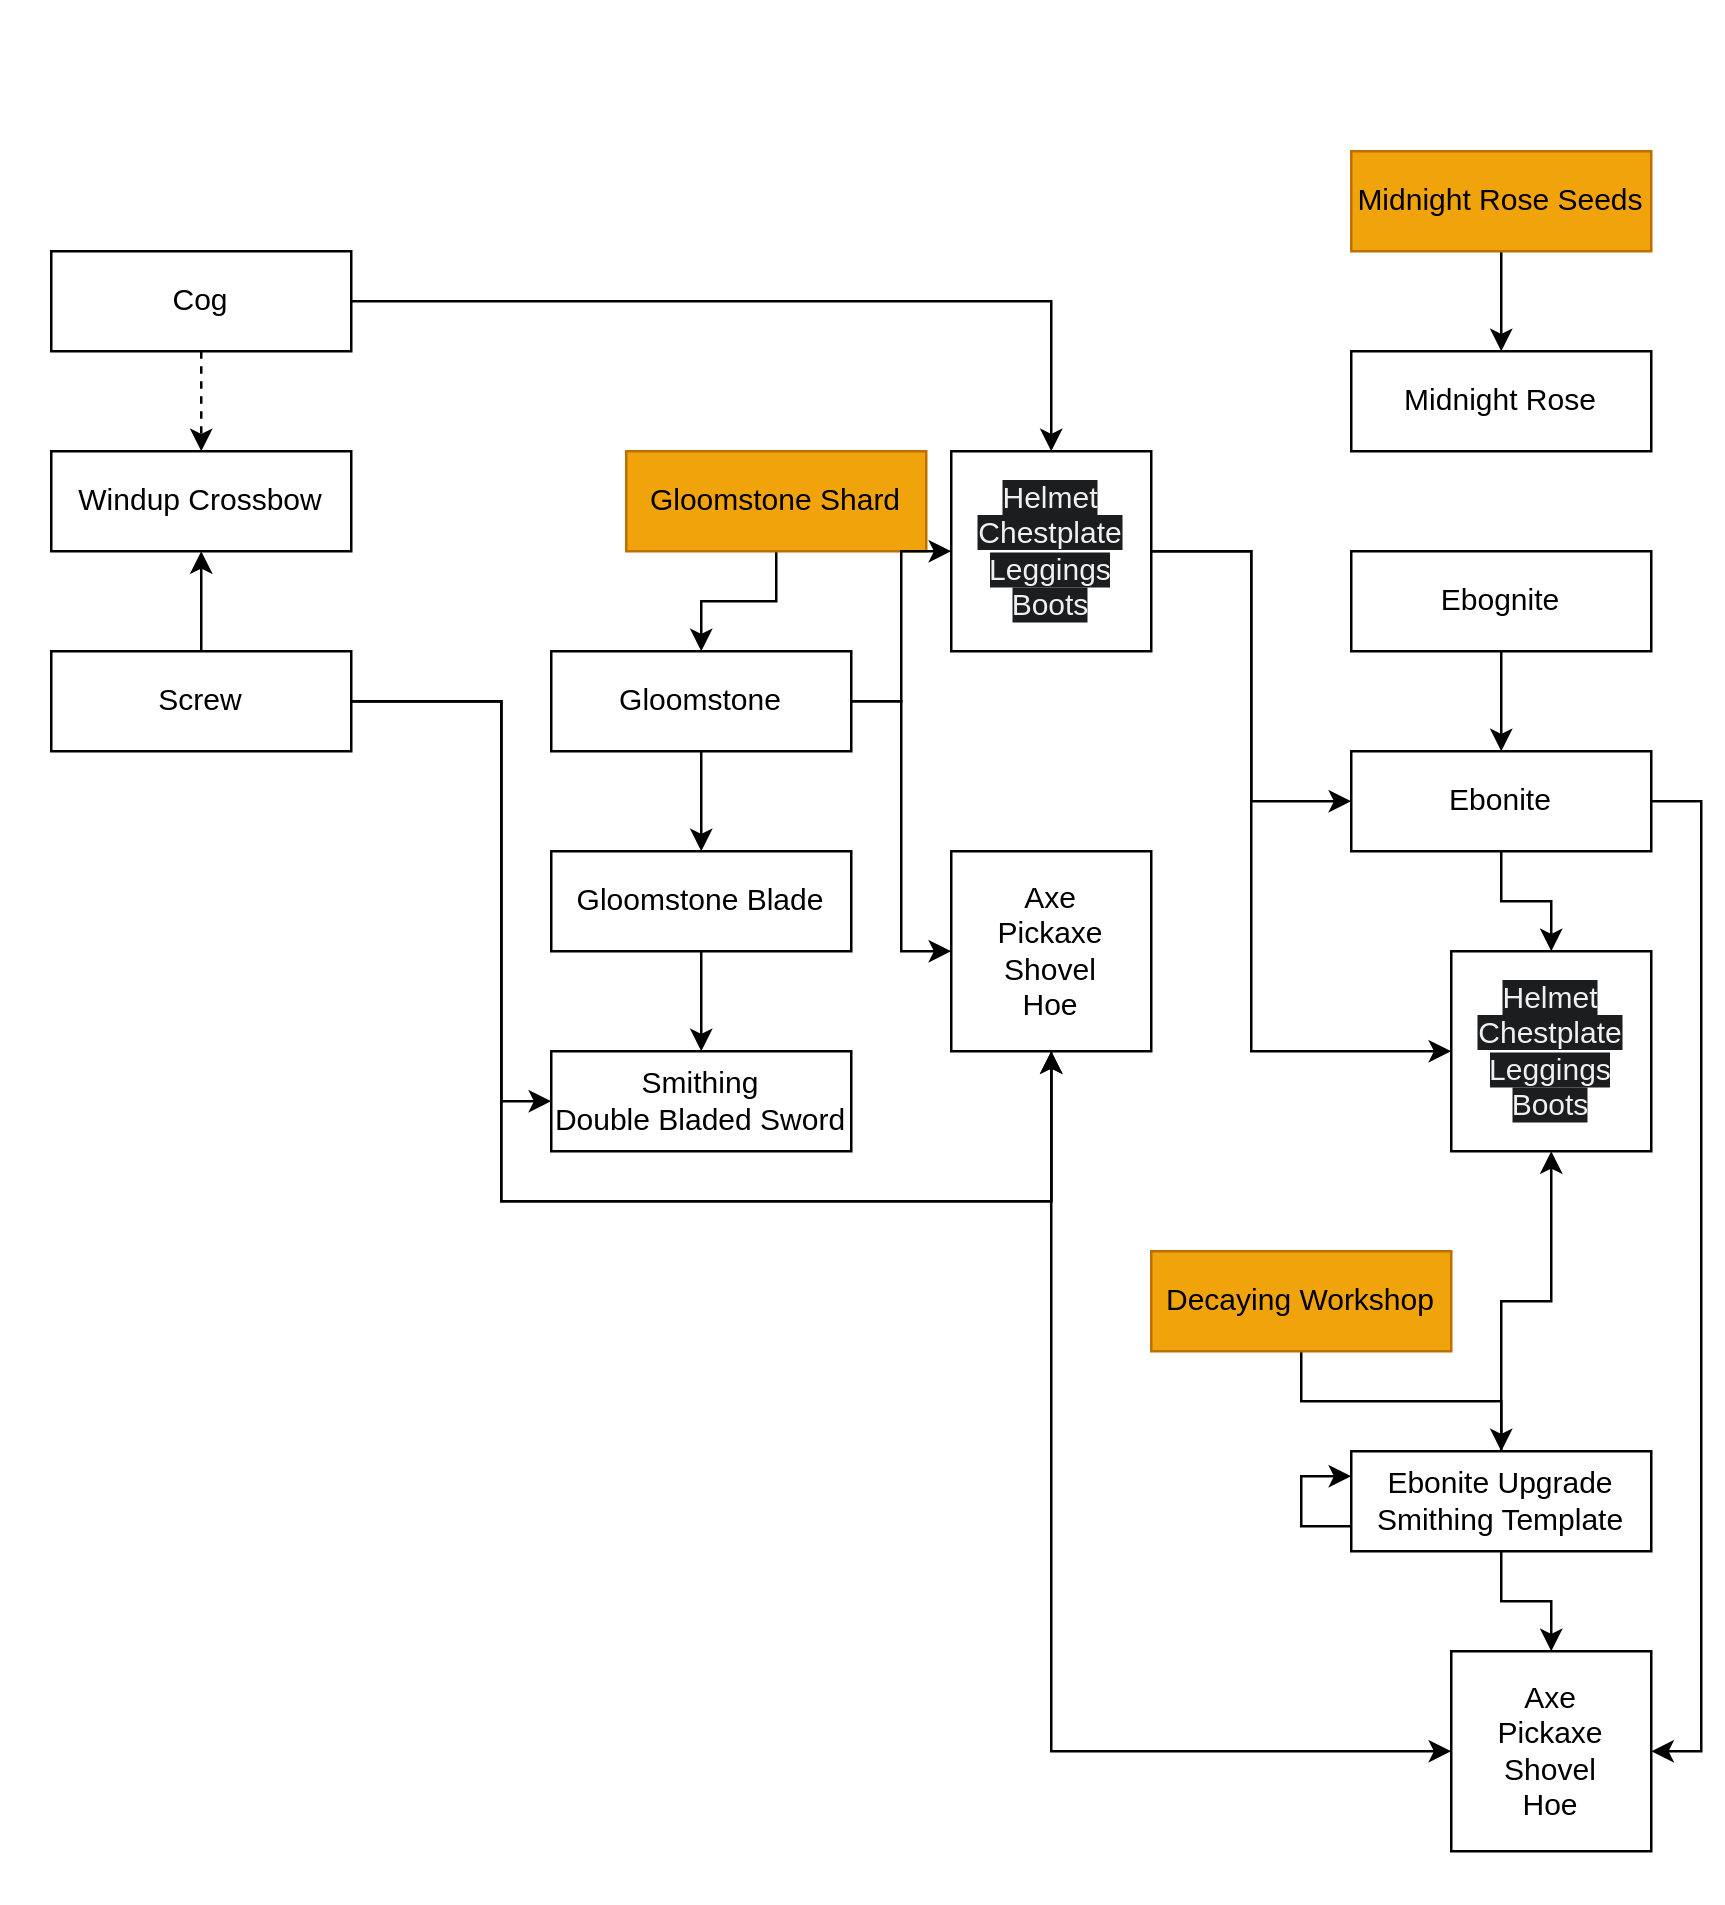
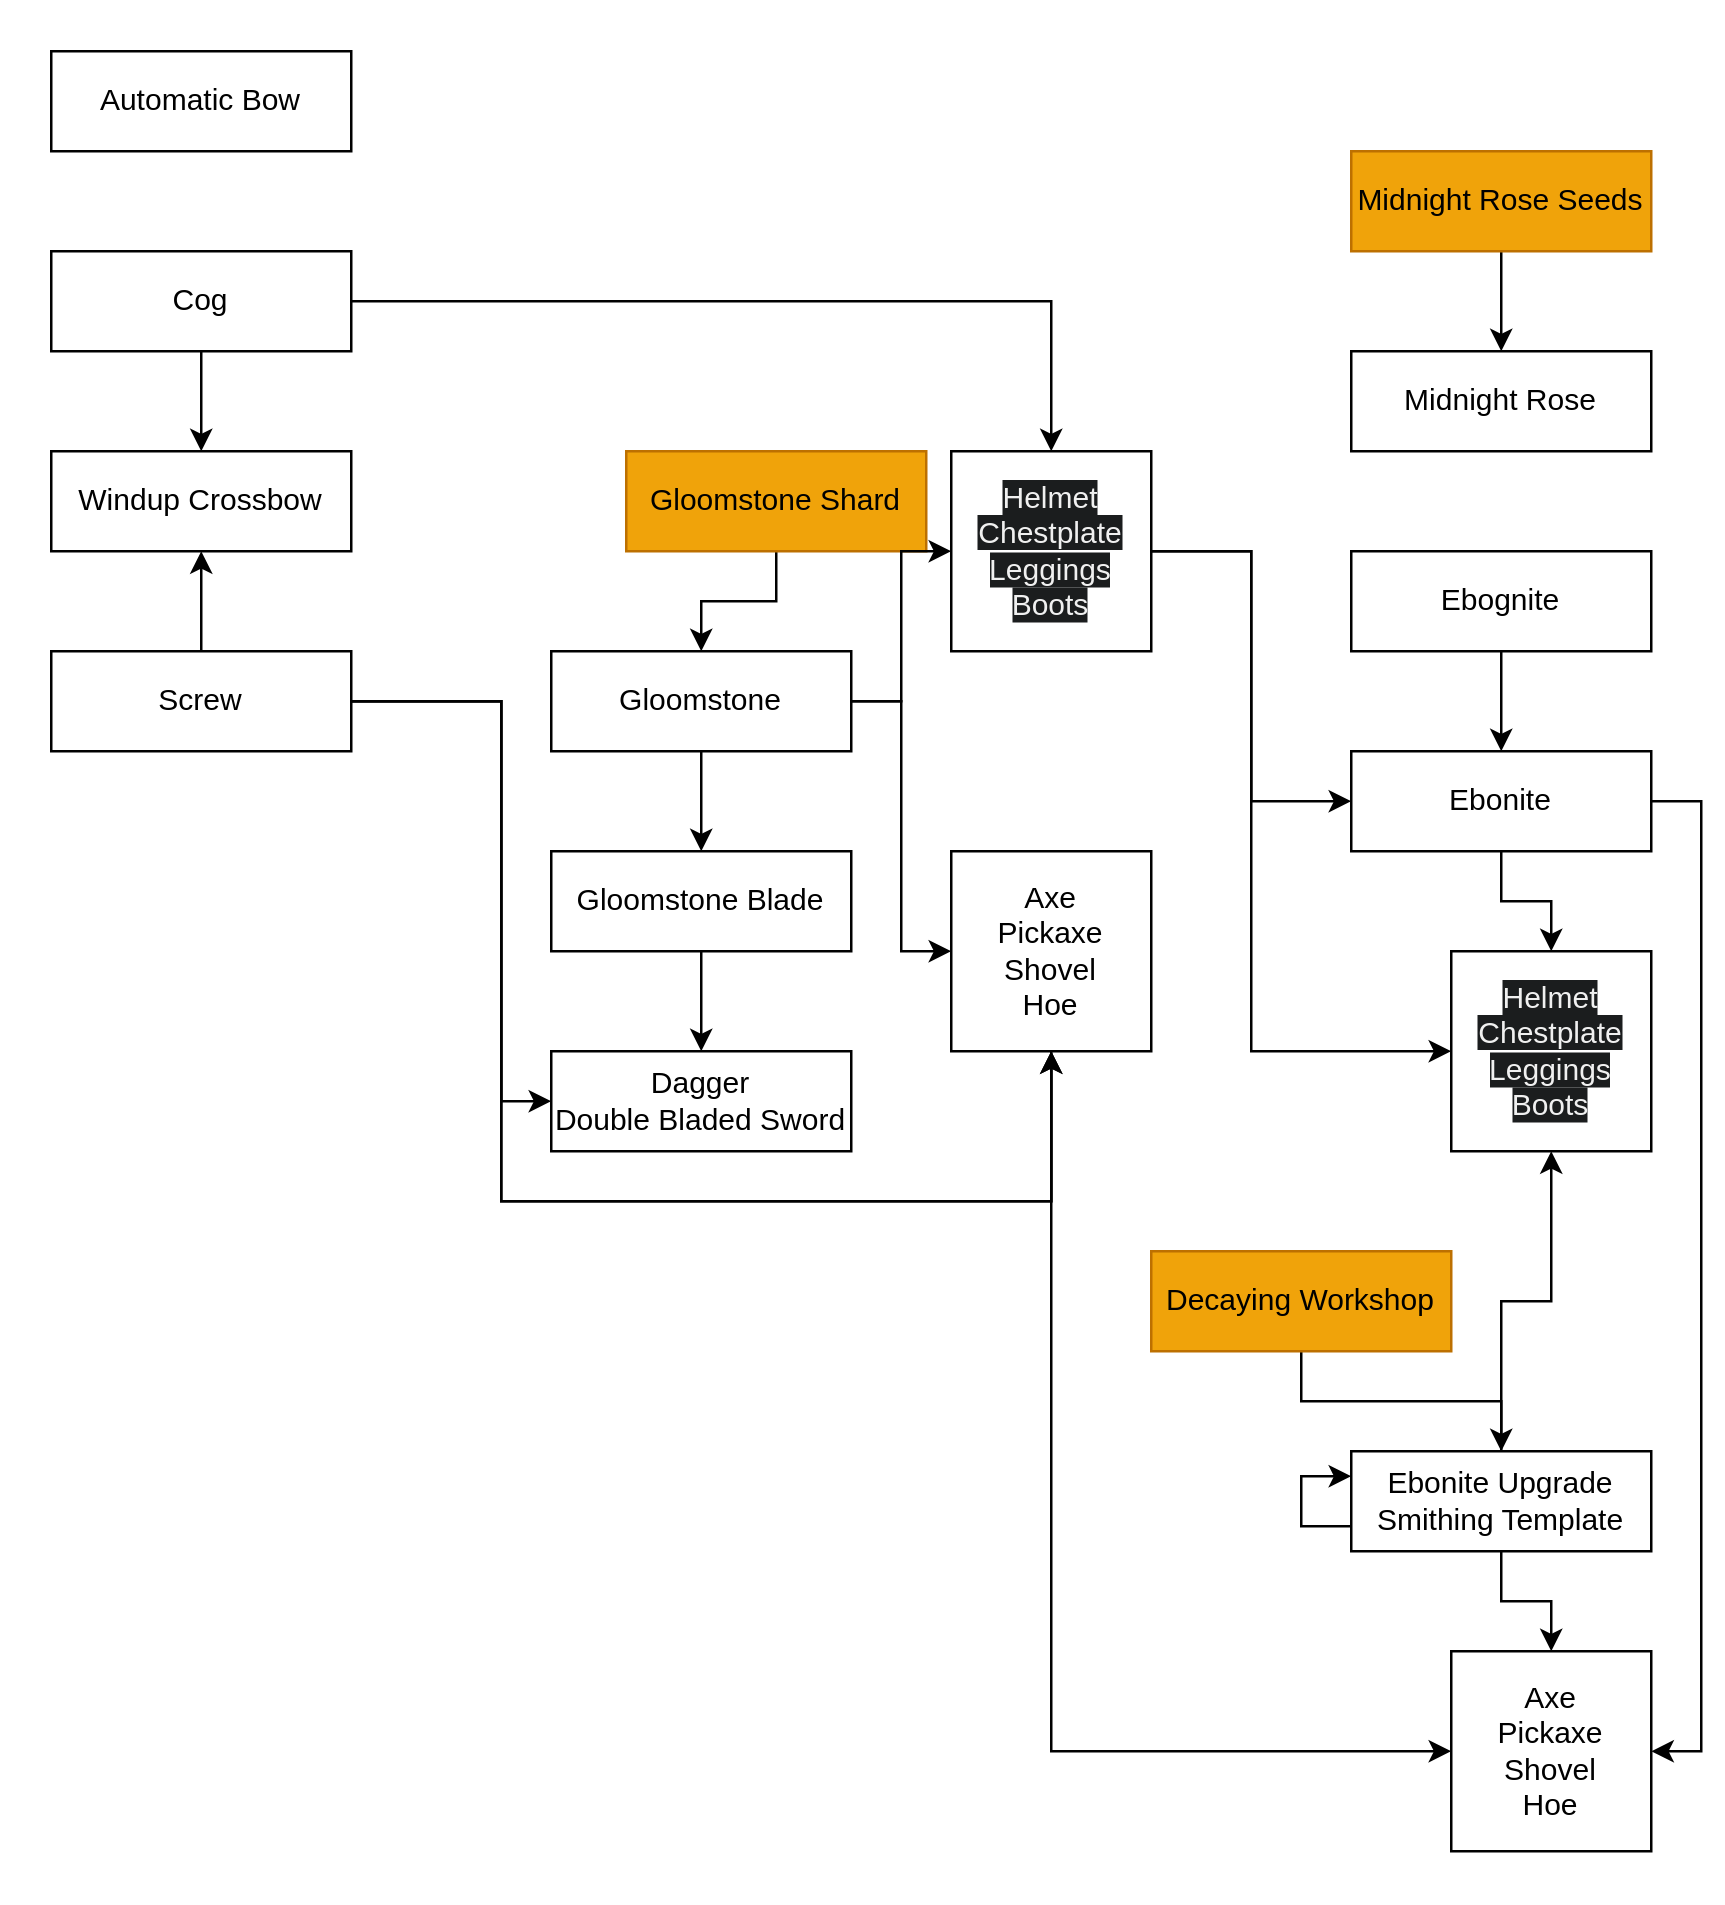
none -> (201, 101)
(201, 392) -> (201, 392)
(701, 1101) -> (701, 1101)
